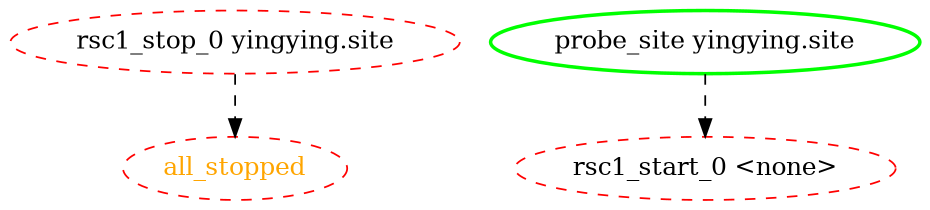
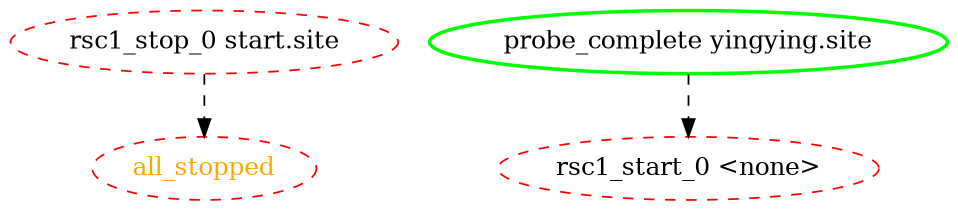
(235, 42) -> (204, 42)
(705, 42) -> (688, 42)
